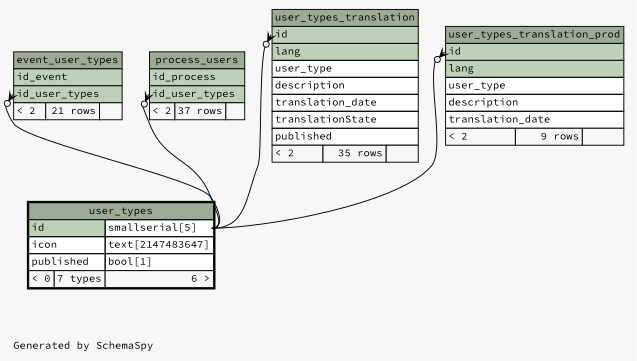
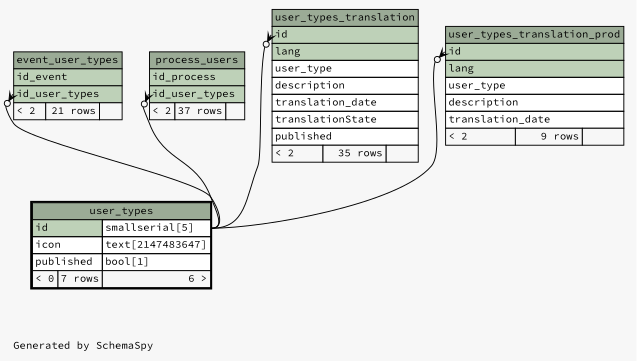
(80, 279) -> (80, 279)
